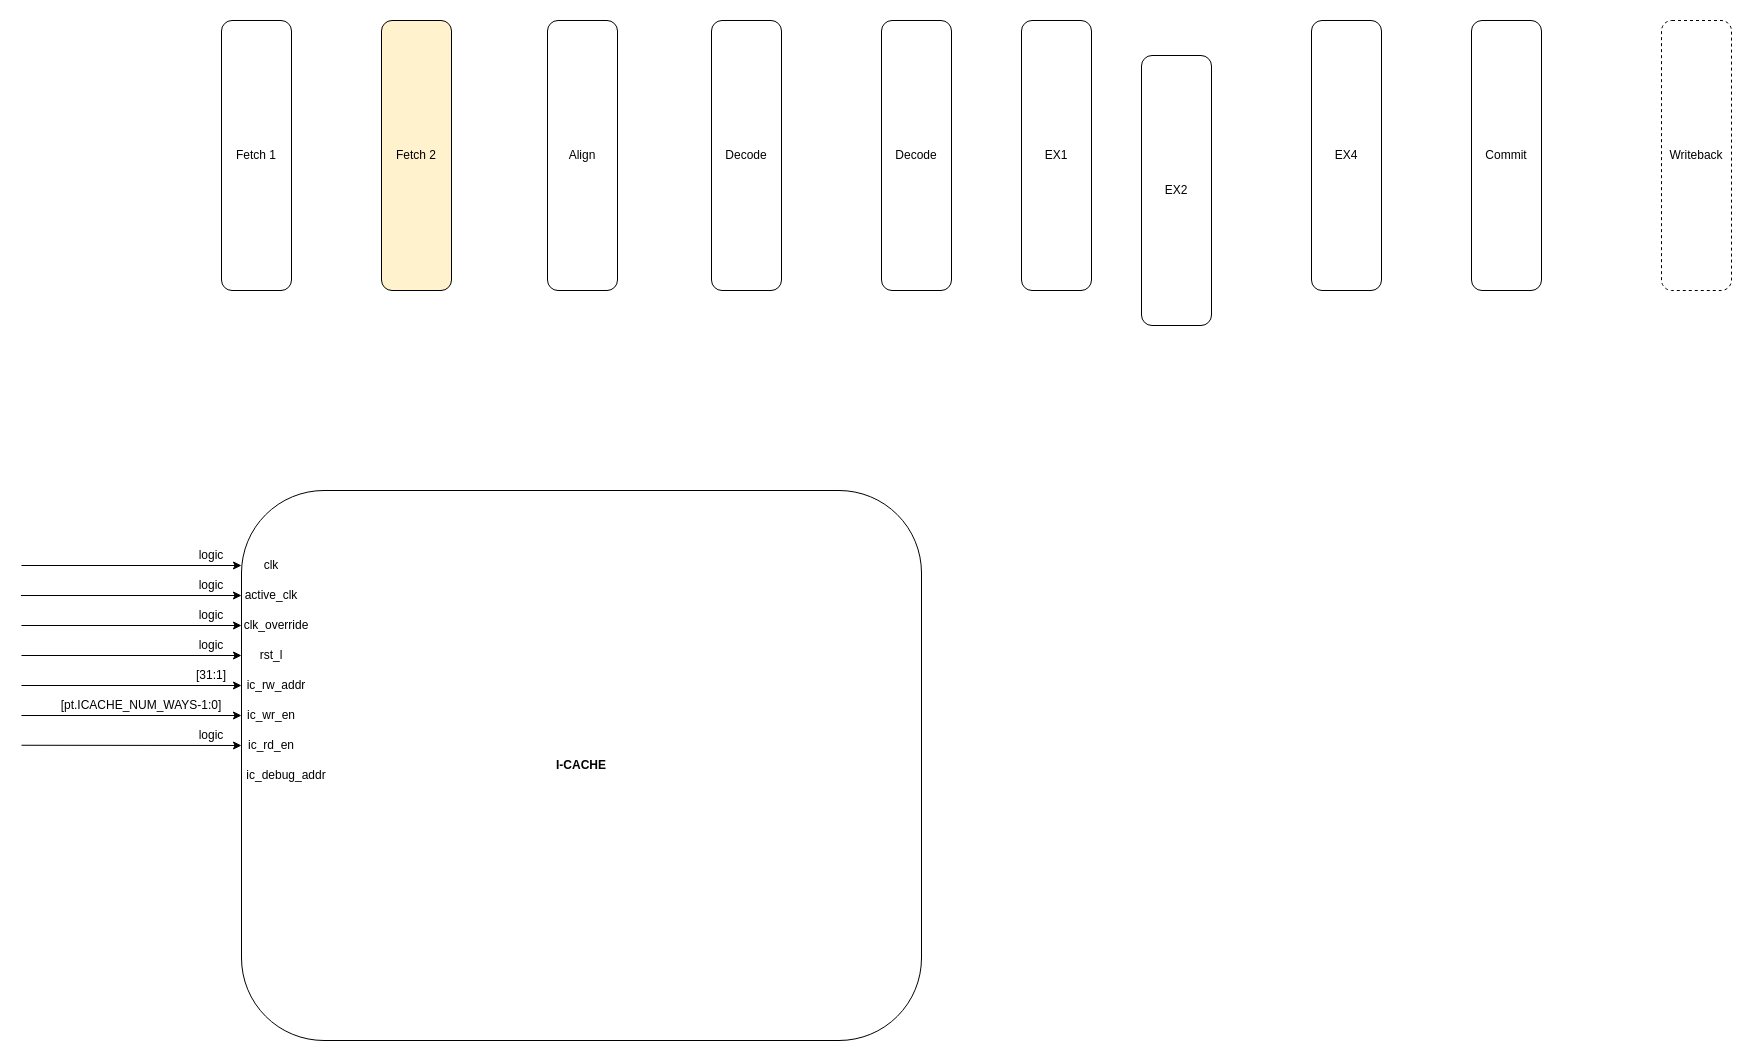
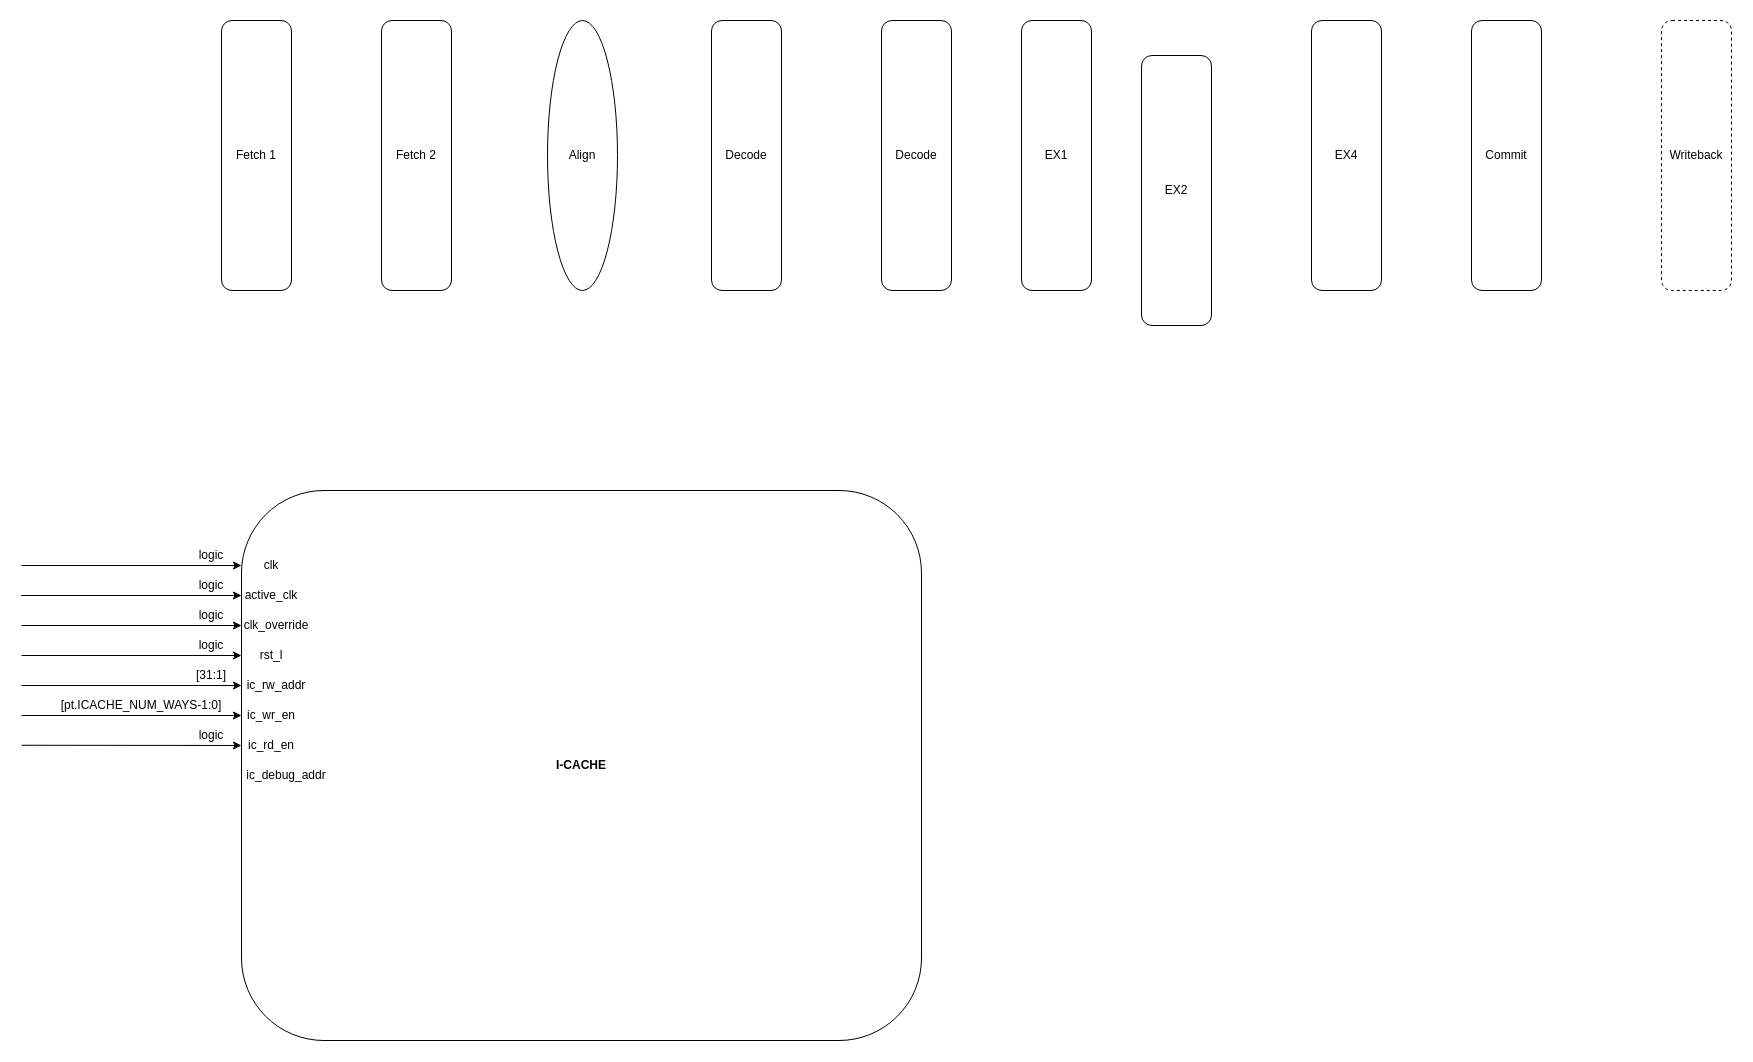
(417, 156) -> (417, 156)
(583, 156) -> (583, 156)
